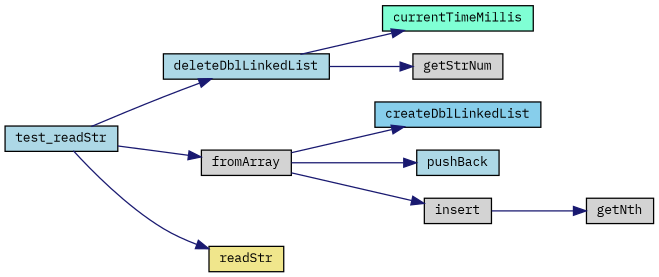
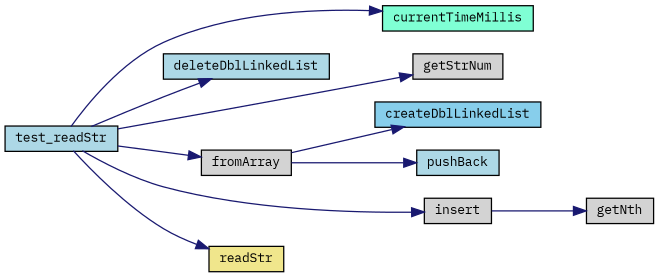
(346, 44) -> (203, 28)
(365, 66) -> (259, 103)
(352, 187) -> (242, 202)
